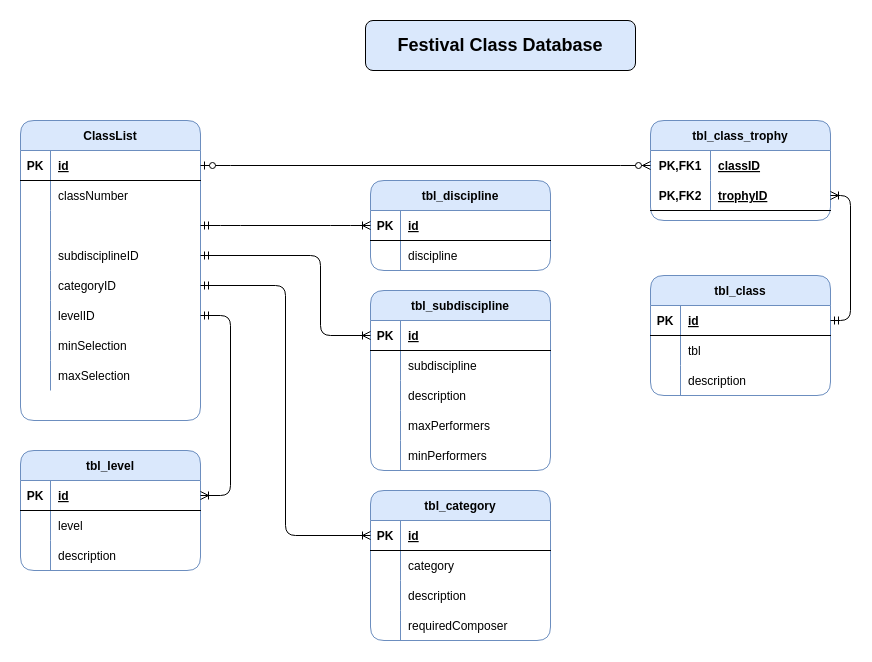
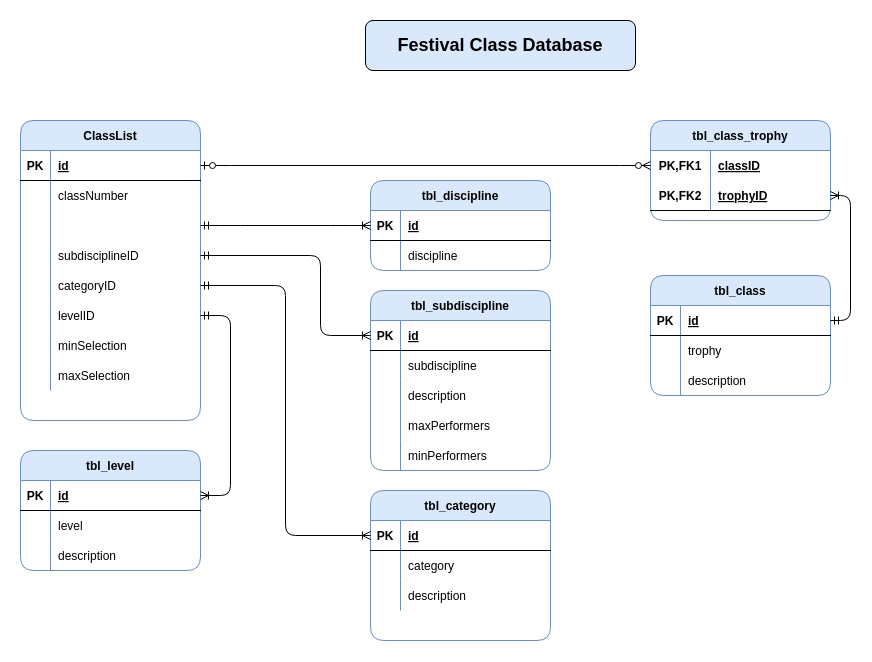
(697, 351) -> (708, 351)
(476, 626) -> none
